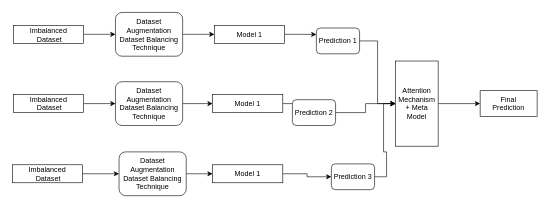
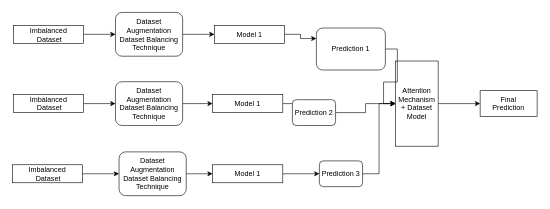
(338, 41) -> (351, 49)
(417, 104) -> (417, 104)
(353, 177) -> (341, 174)
